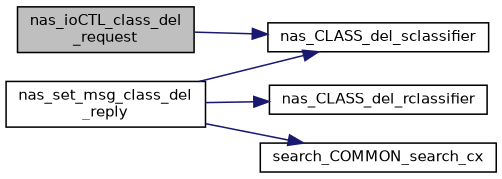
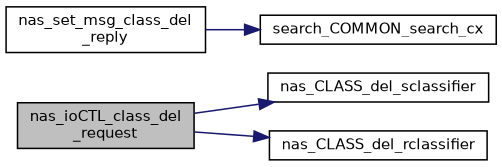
(251, 68) -> none
(230, 102) -> (224, 134)
